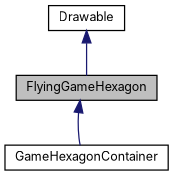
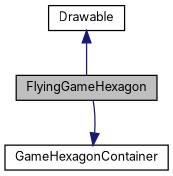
(78, 129) -> (95, 117)
